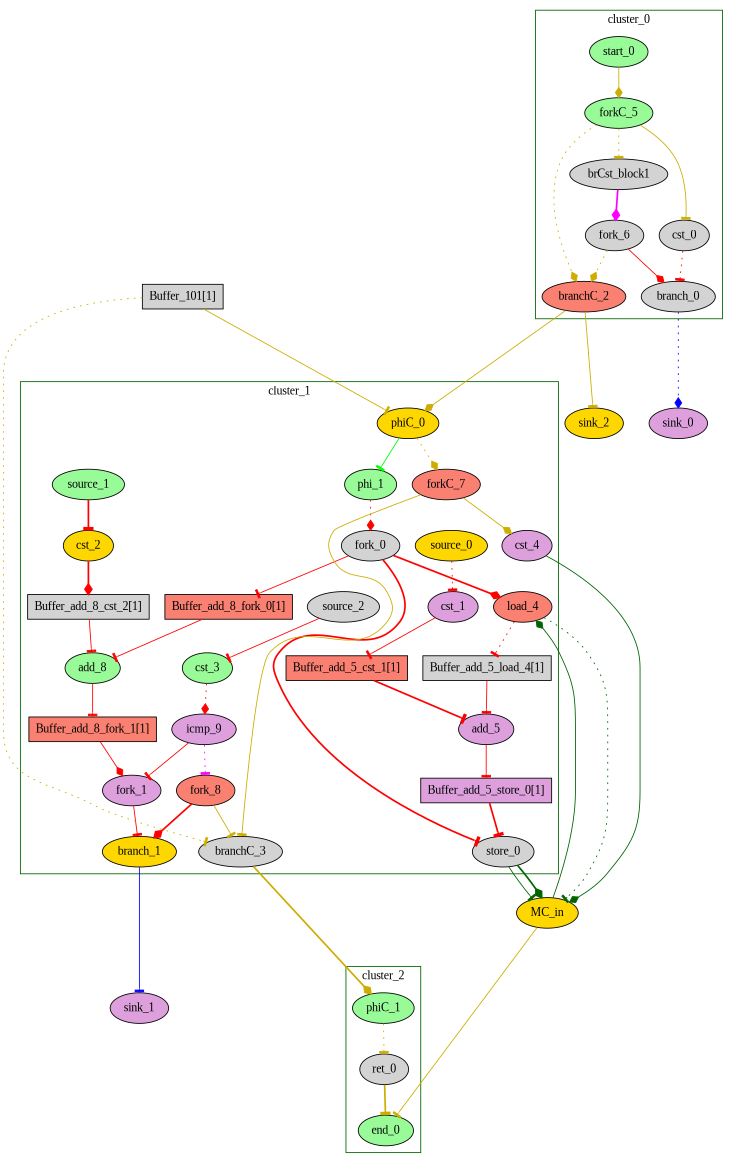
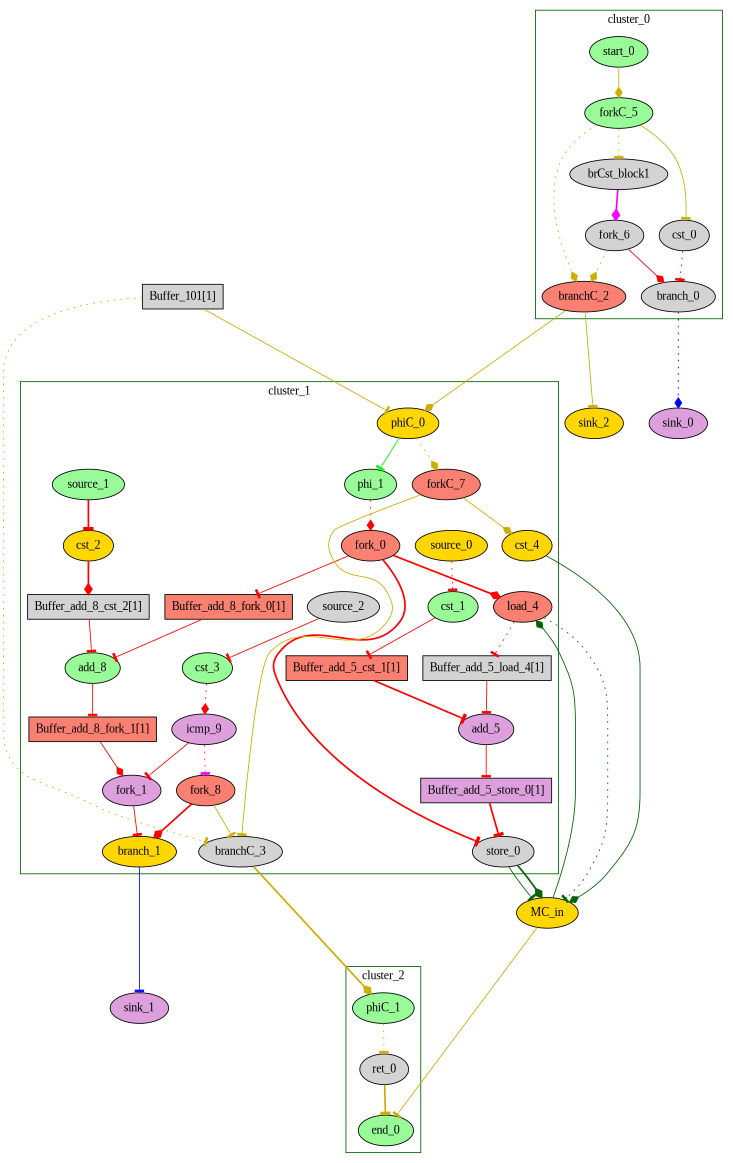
(371, 546) -> (371, 546)
(527, 546) -> (527, 546)
(453, 607) -> (453, 607)
